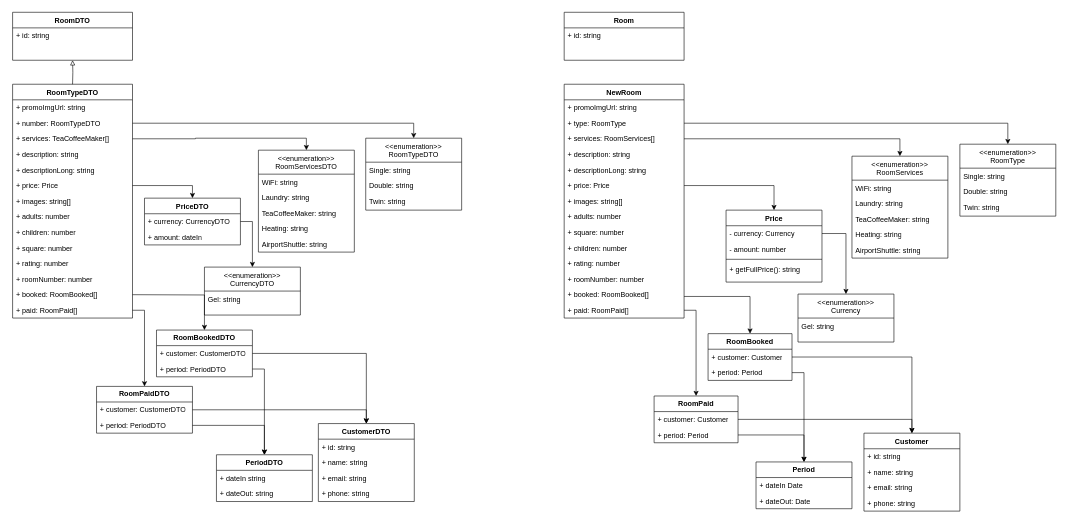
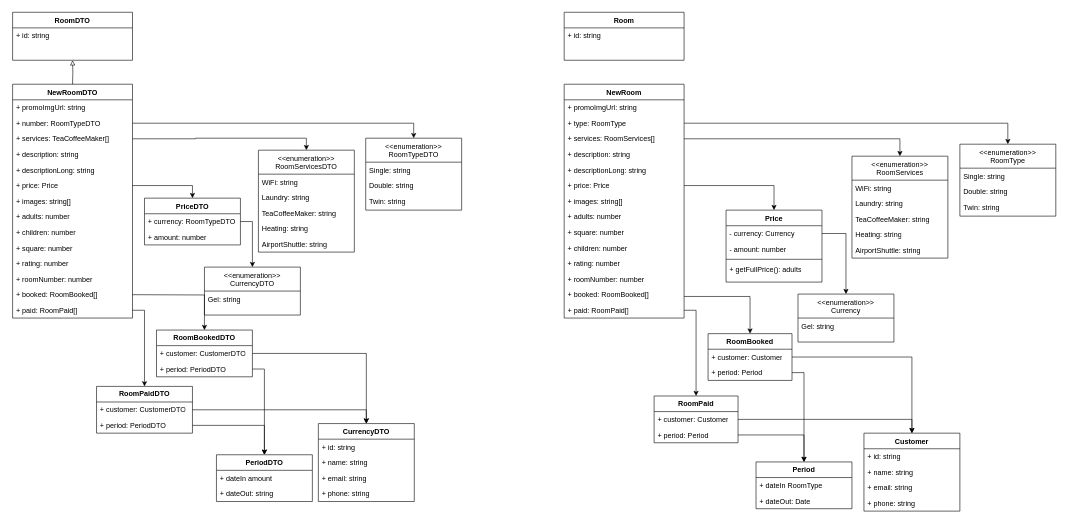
(72, 92) -> (72, 92)
(191, 222) -> (191, 222)
(177, 238) -> (177, 238)
(772, 270) -> (772, 270)
(366, 432) -> (366, 432)
(247, 479) -> (248, 479)
(784, 486) -> (792, 486)
